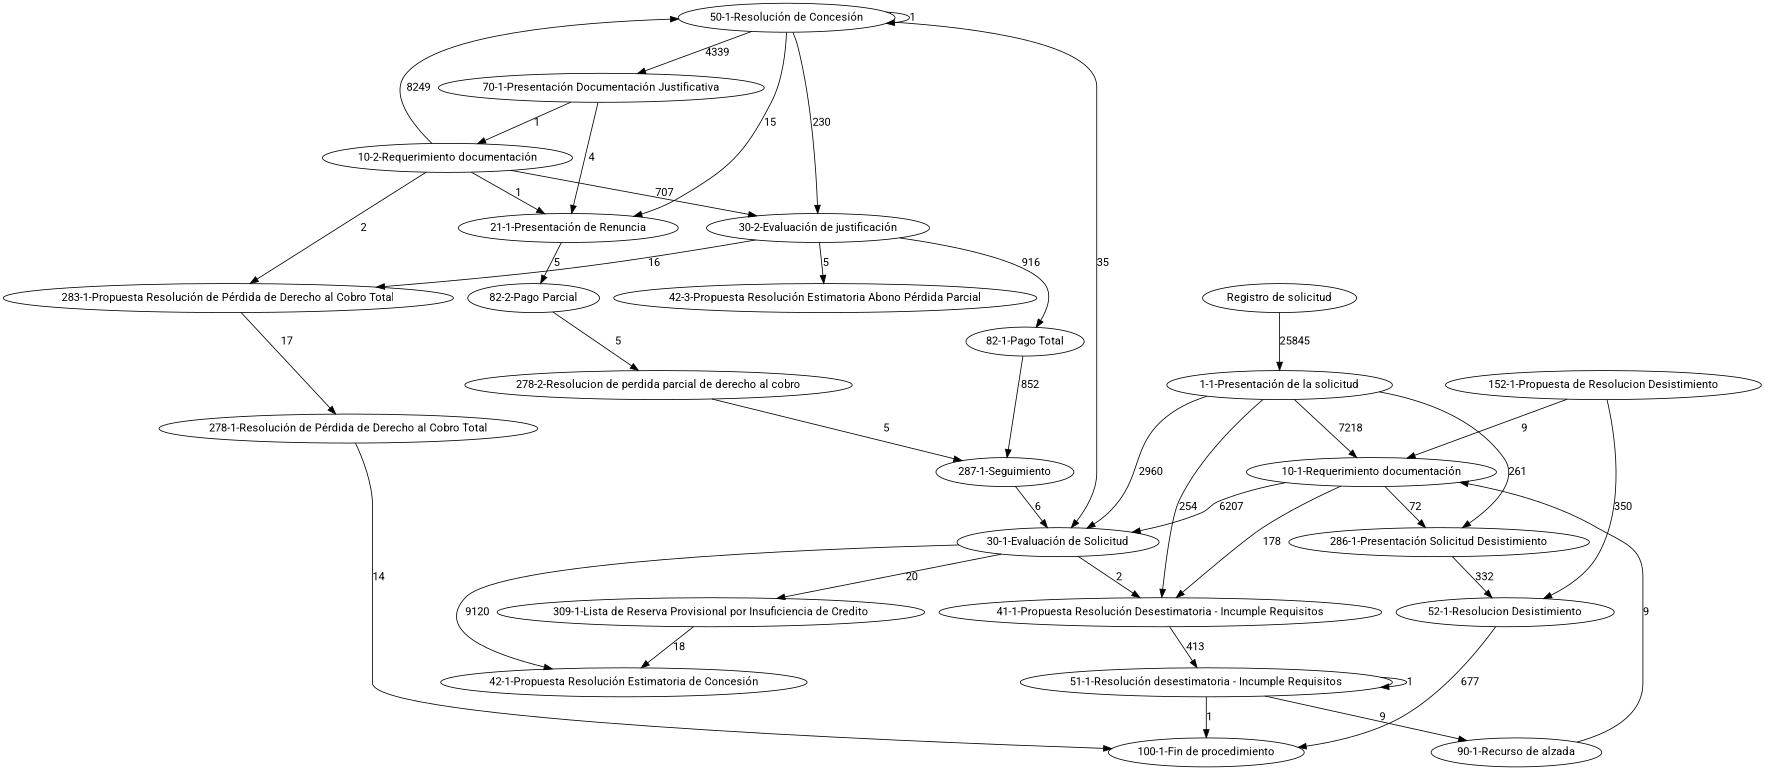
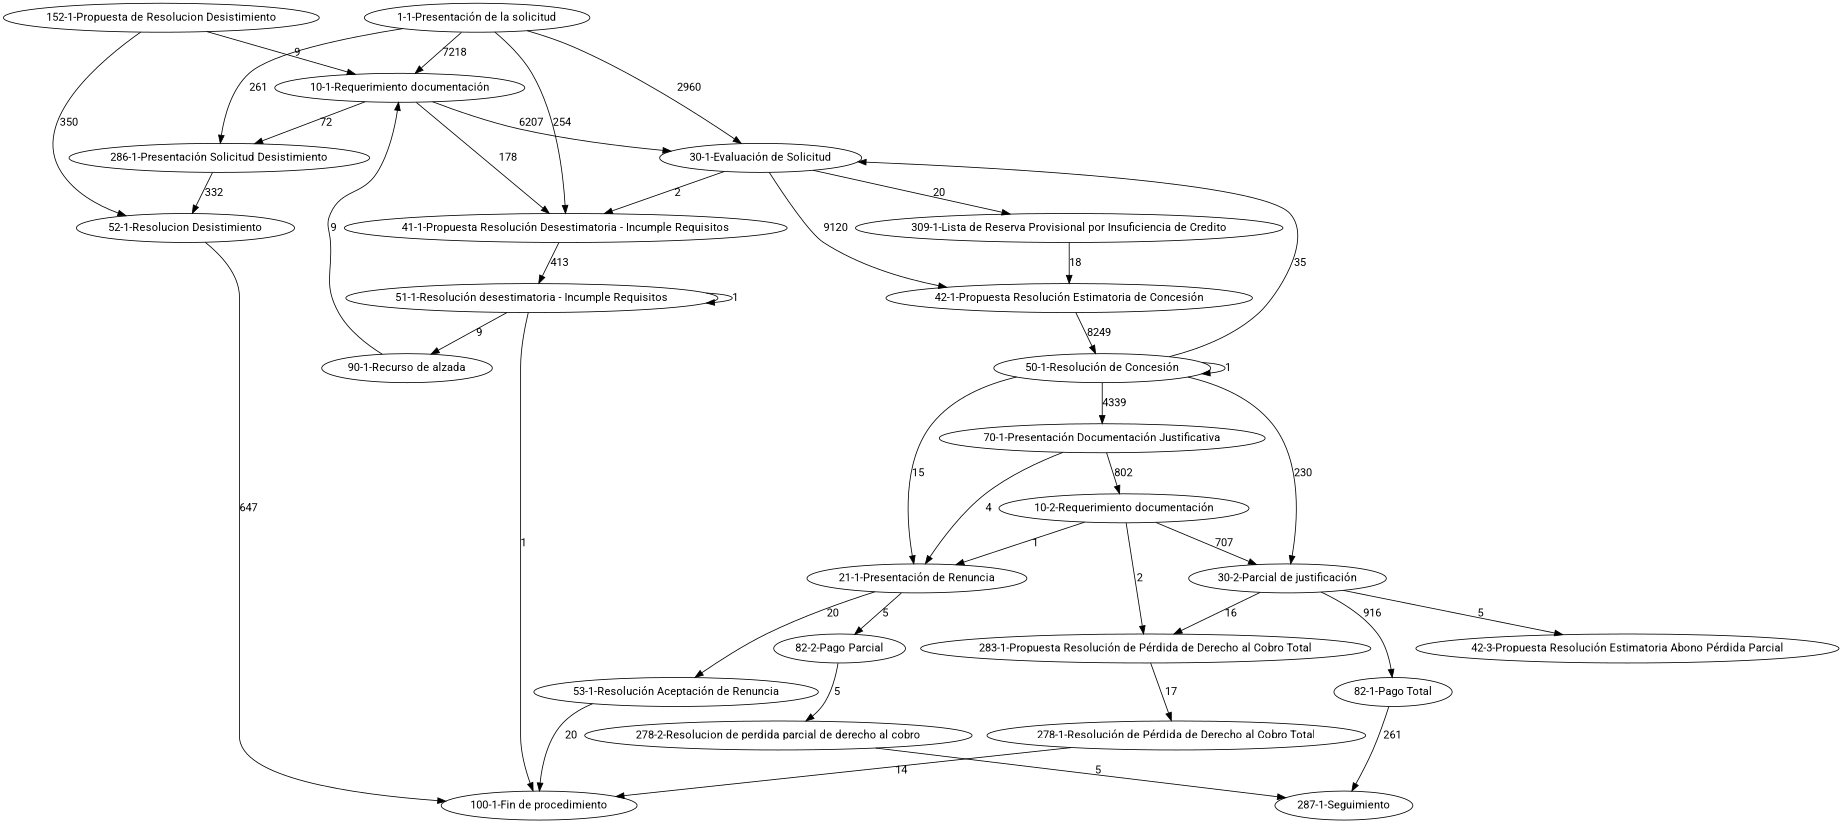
(494, 37) -> (1084, 329)
(537, 123) -> (1124, 473)
(818, 228) -> (1288, 578)
(1280, 298) -> none
(1030, 385) -> (1393, 735)
(1029, 504) -> none
(1470, 682) -> (249, 508)
none -> (676, 692)
